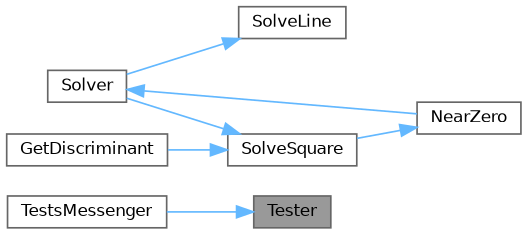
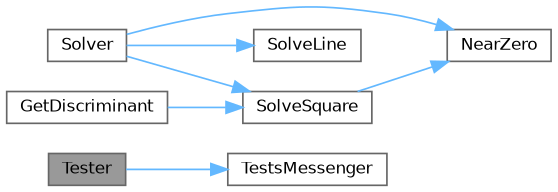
(281, 102) -> (281, 8)
(202, 212) -> (168, 169)
